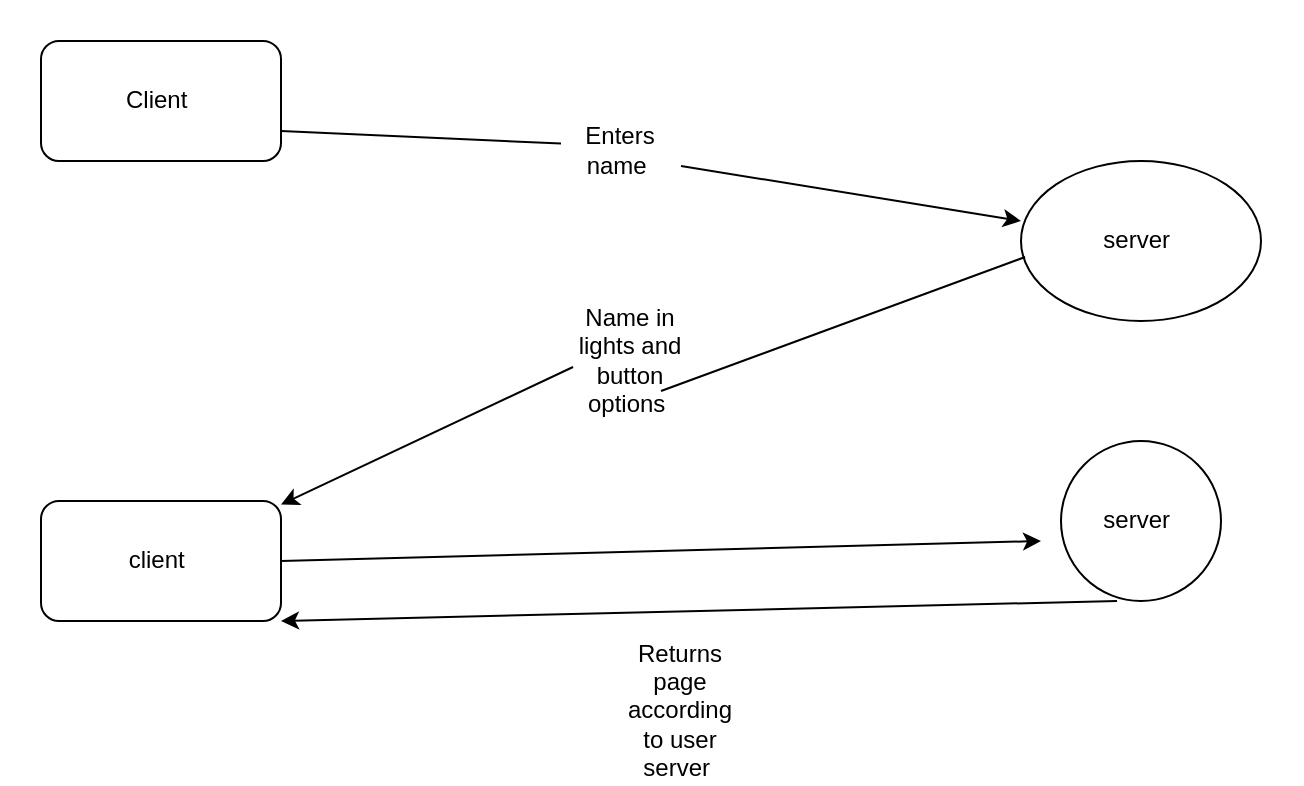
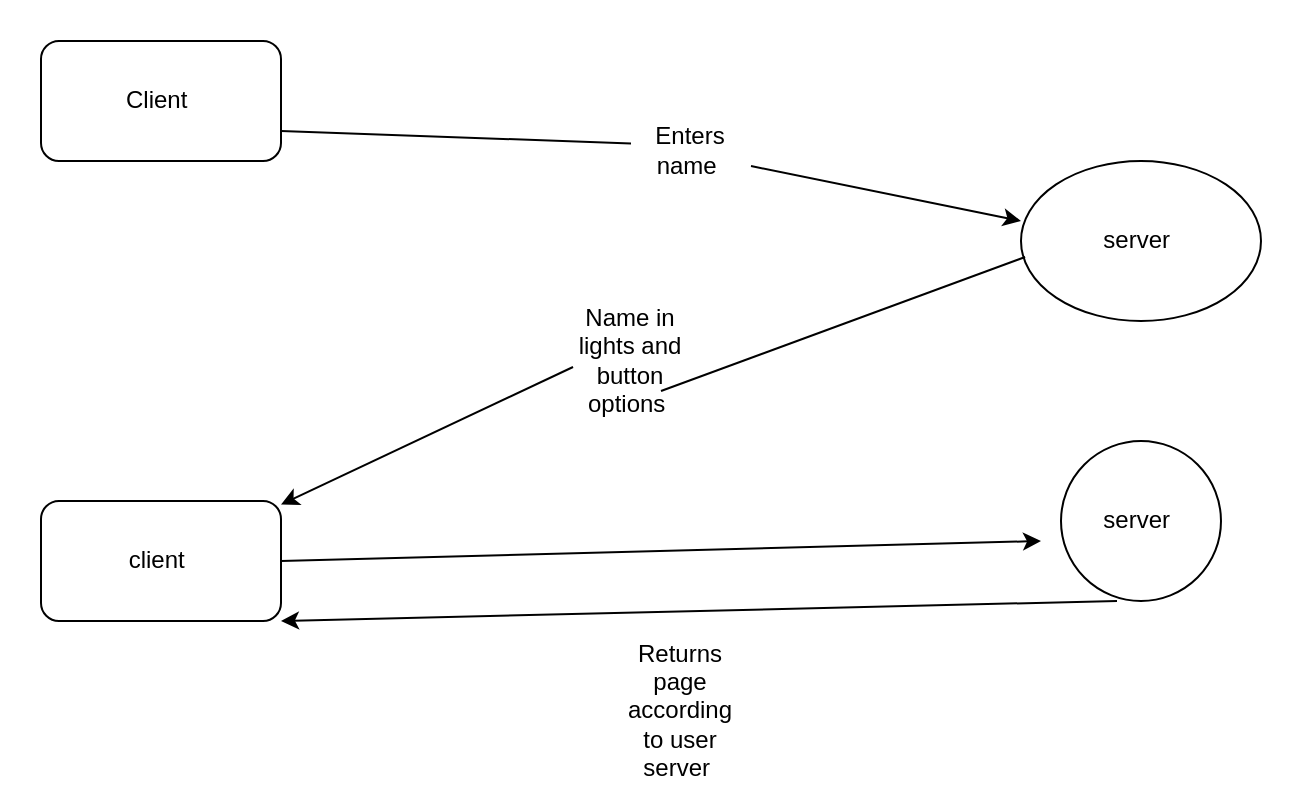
(621, 151) -> (691, 151)
